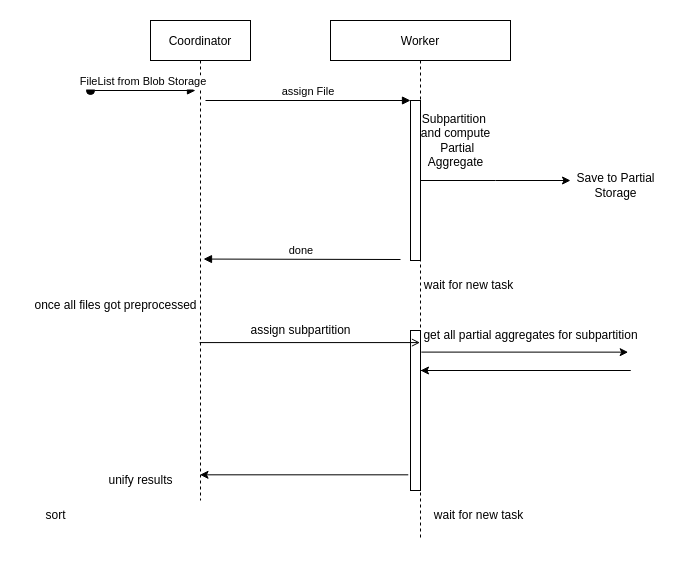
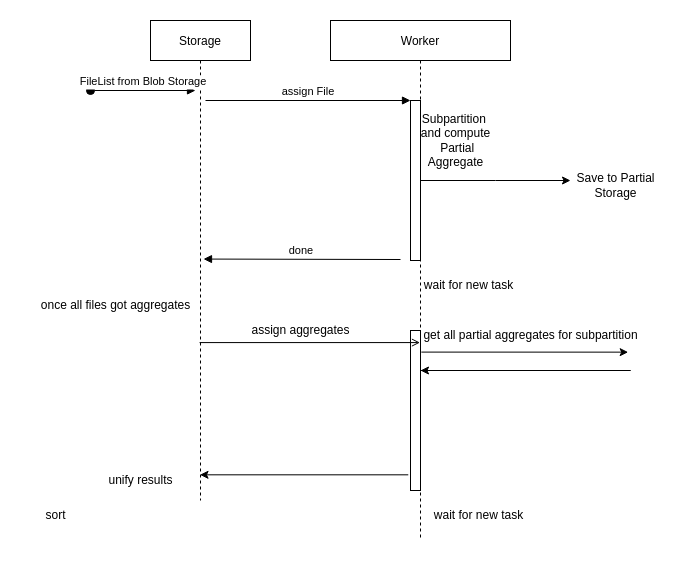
(200, 41) -> (200, 41)
(116, 306) -> (116, 306)
(301, 331) -> (301, 331)
